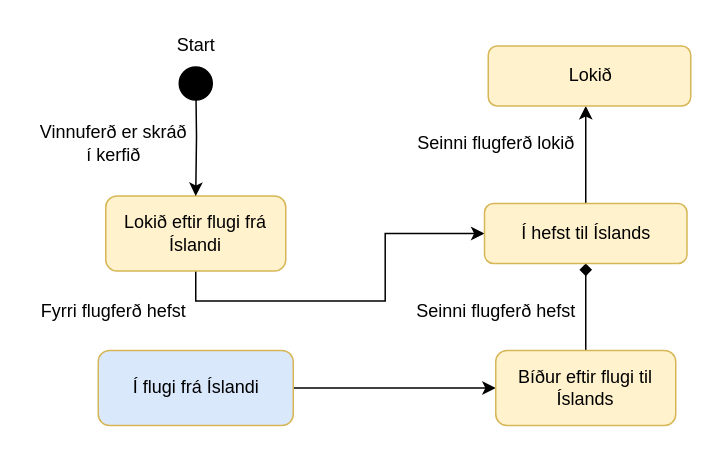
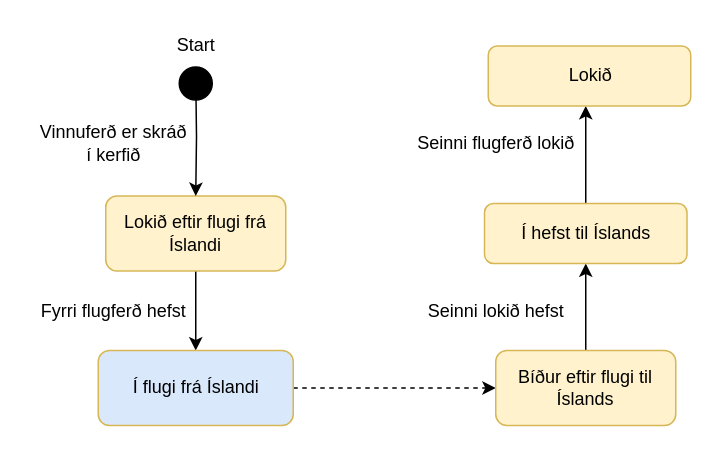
(586, 276) -> (586, 275)
(367, 301) -> (196, 319)
(497, 311) -> (497, 311)
(390, 388) -> (390, 388)
